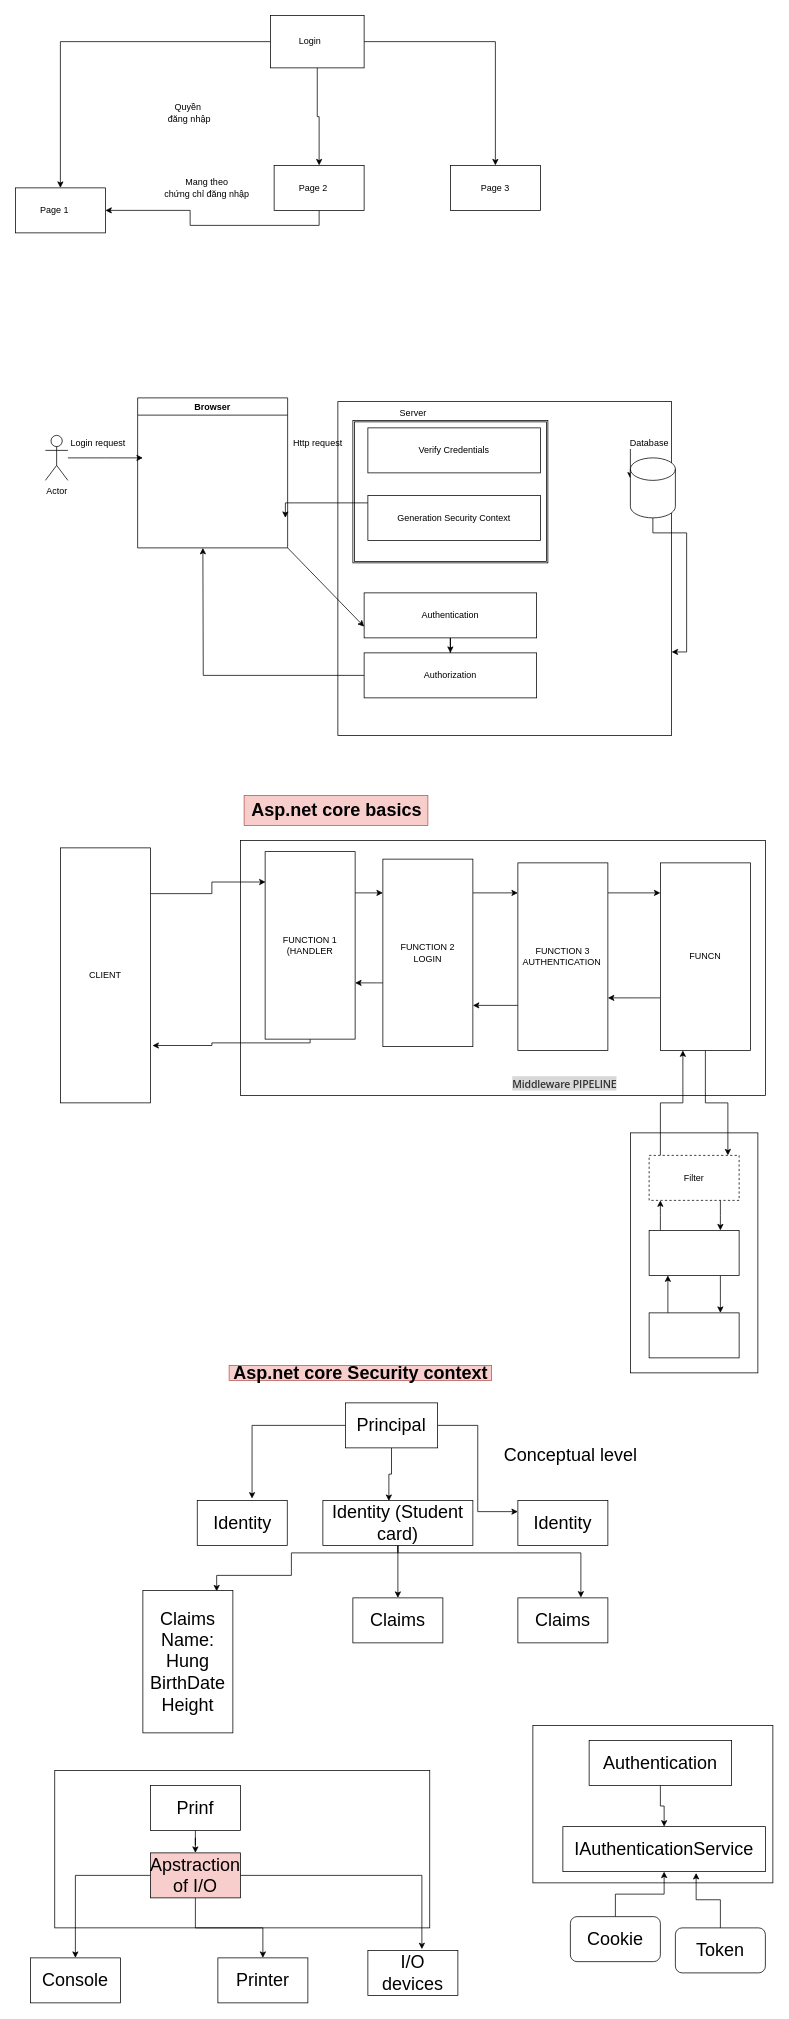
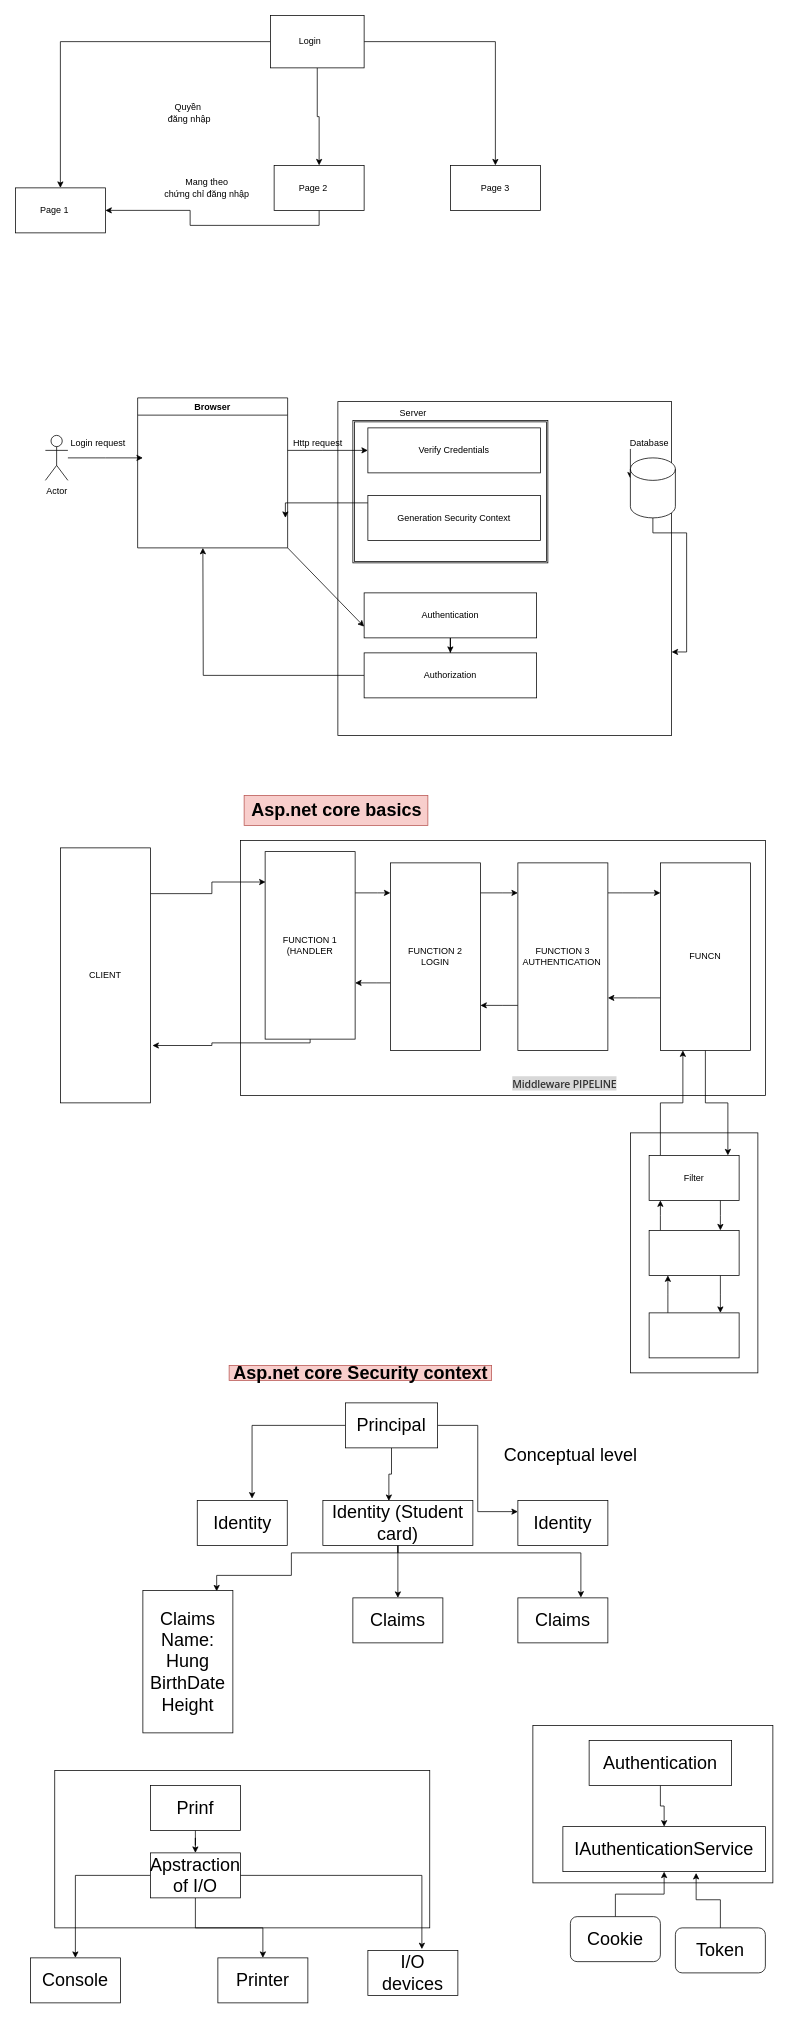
none -> (326, 450)
(428, 953) -> (435, 957)
(694, 1178) -> (694, 1178)
(195, 1875) -> (195, 1875)
